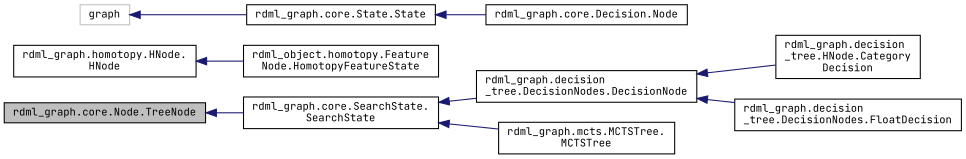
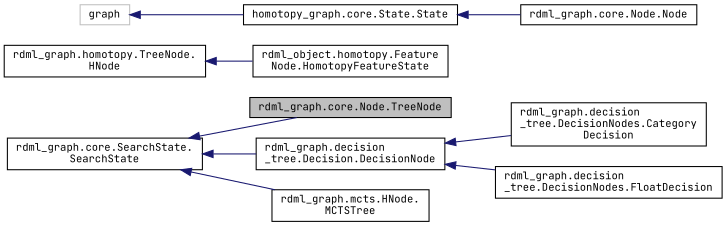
(341, 15) -> (351, 15)
(587, 15) -> (609, 15)
(848, 57) -> (609, 124)
(105, 61) -> (105, 61)
(587, 86) -> (351, 154)
(230, 113) -> (248, 127)
(587, 138) -> (351, 206)
